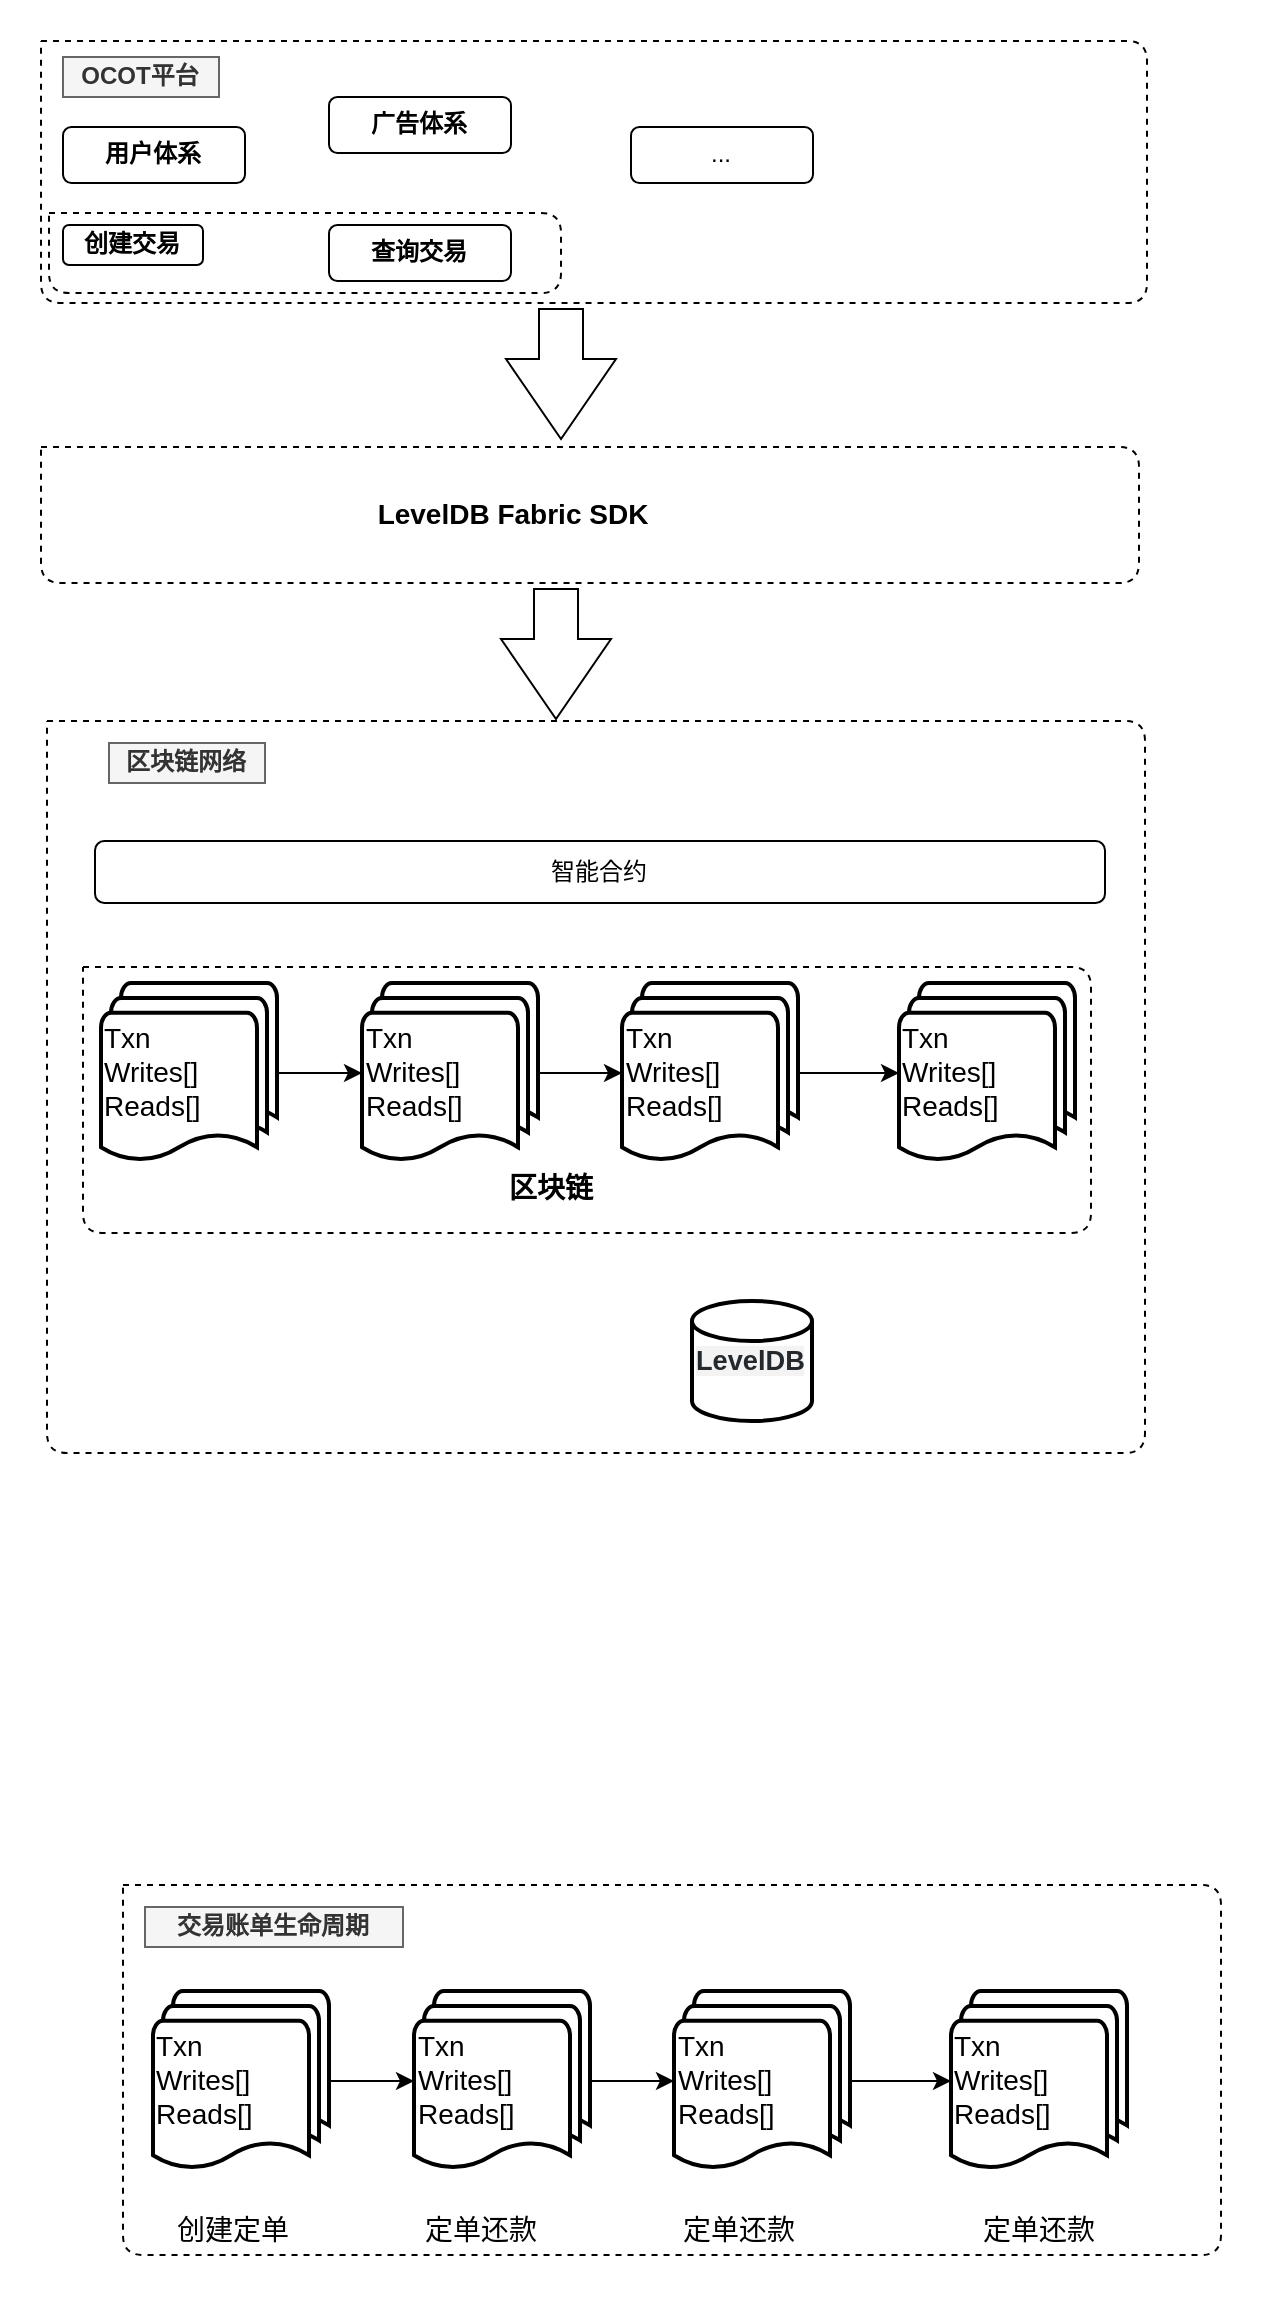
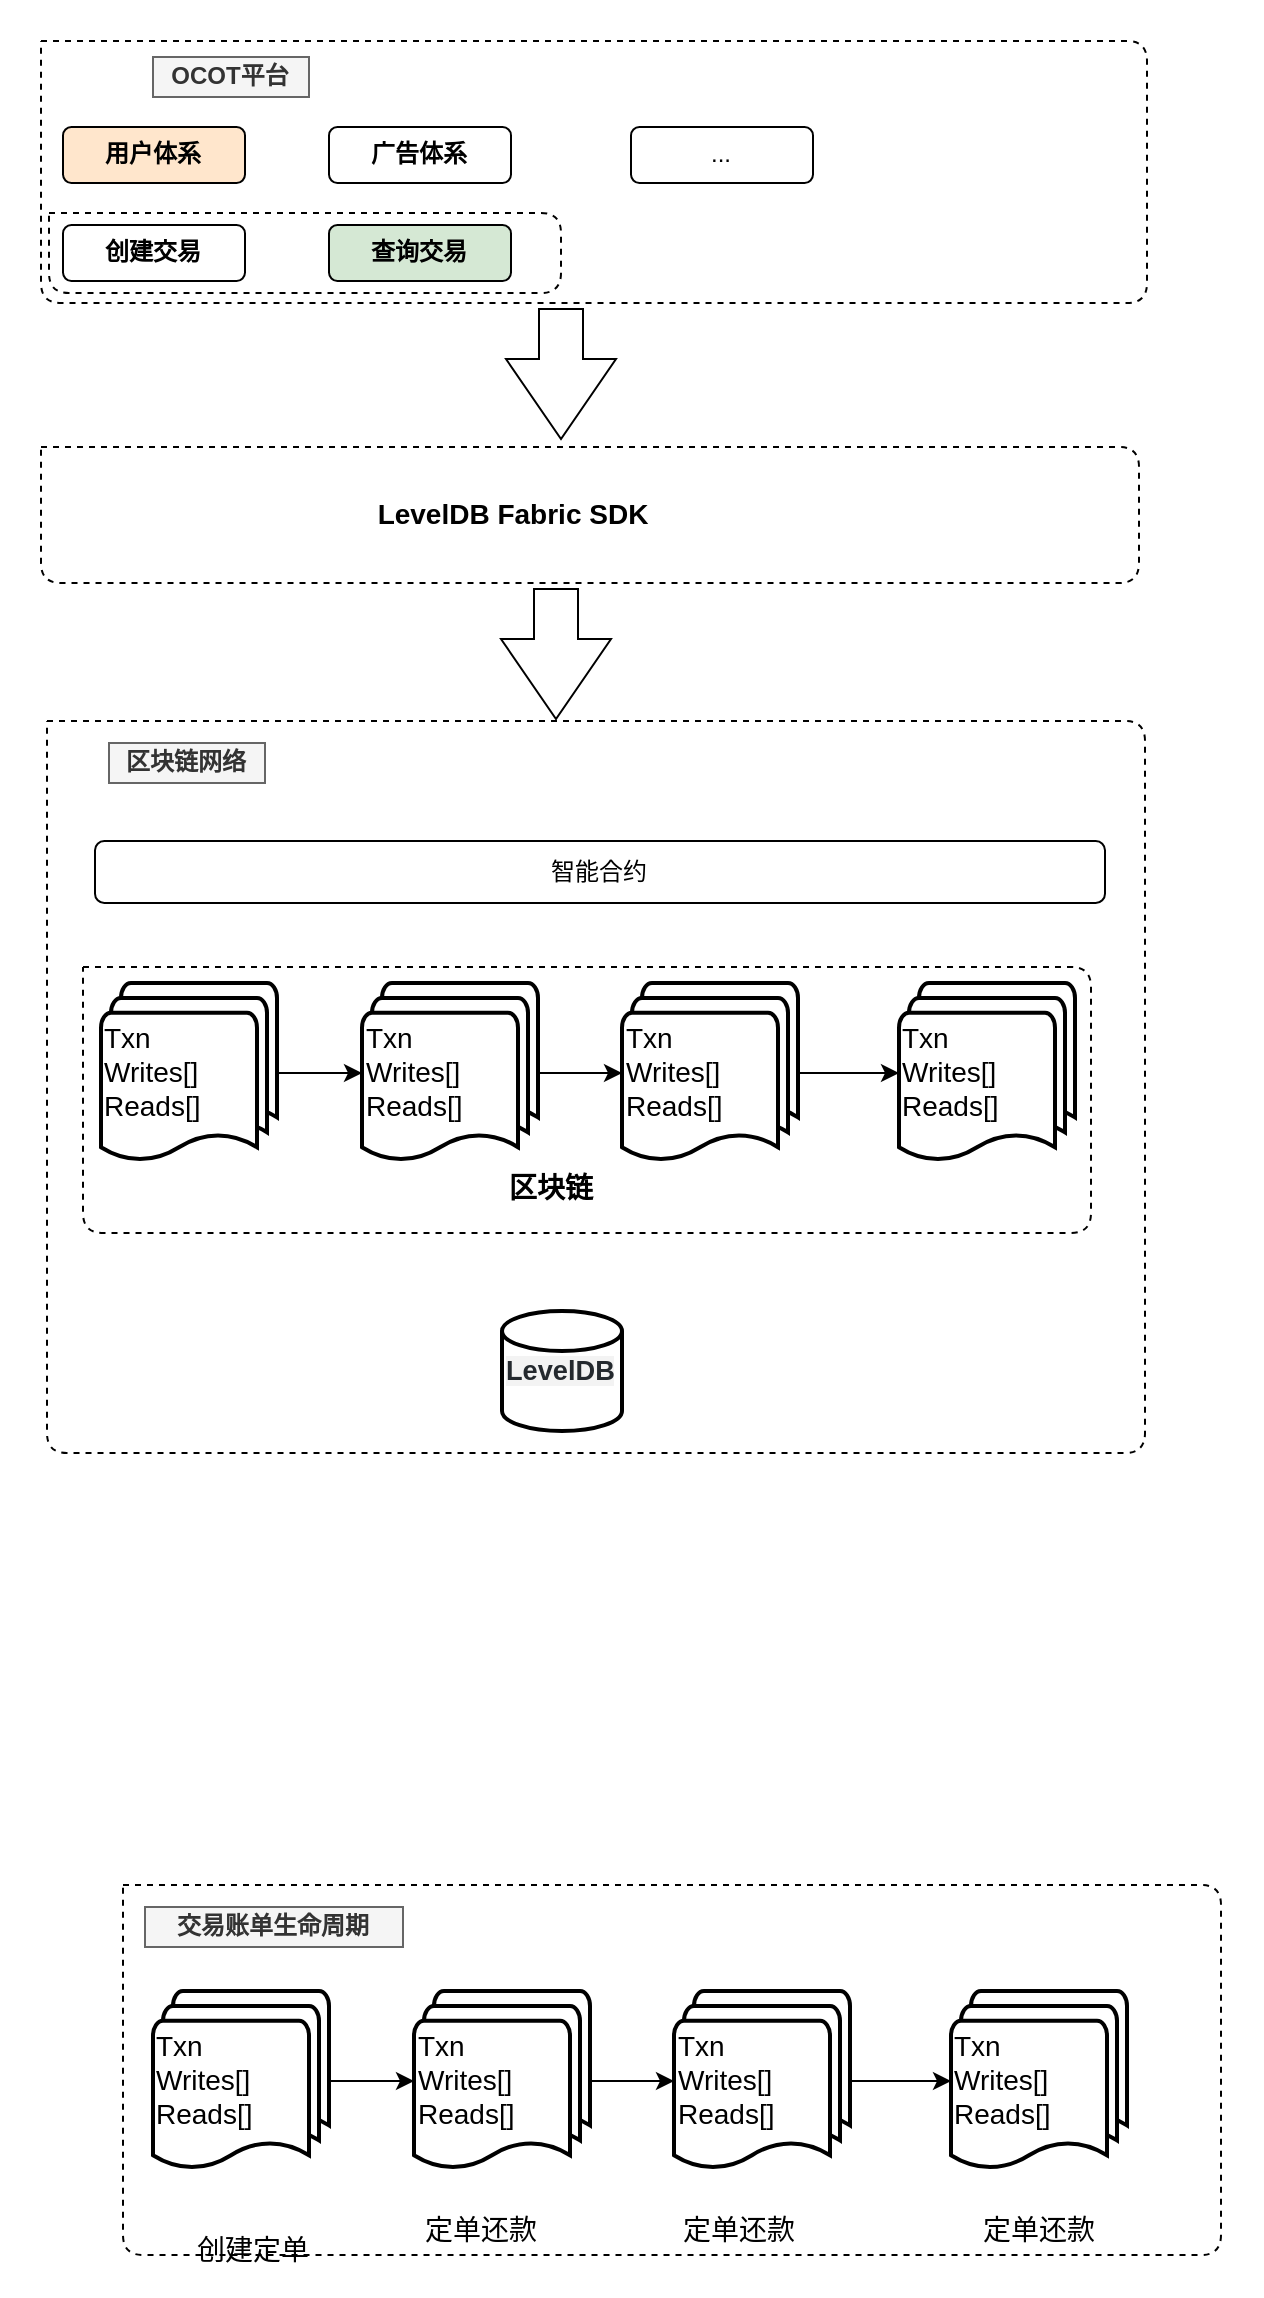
(141, 77) -> (231, 77)
(420, 125) -> (420, 155)
(154, 155) -> (154, 155)
(133, 245) -> (154, 253)
(420, 253) -> (420, 253)
(752, 1361) -> (562, 1371)
(234, 2231) -> (254, 2251)
